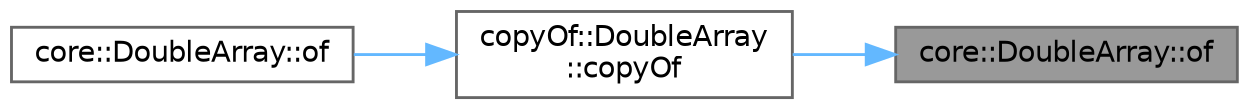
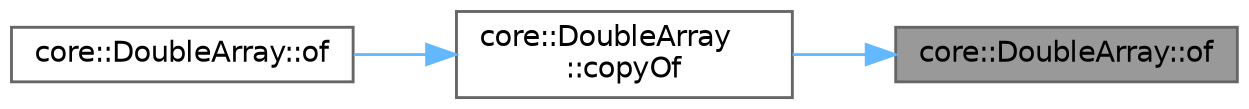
(624, 55) -> (624, 55)
